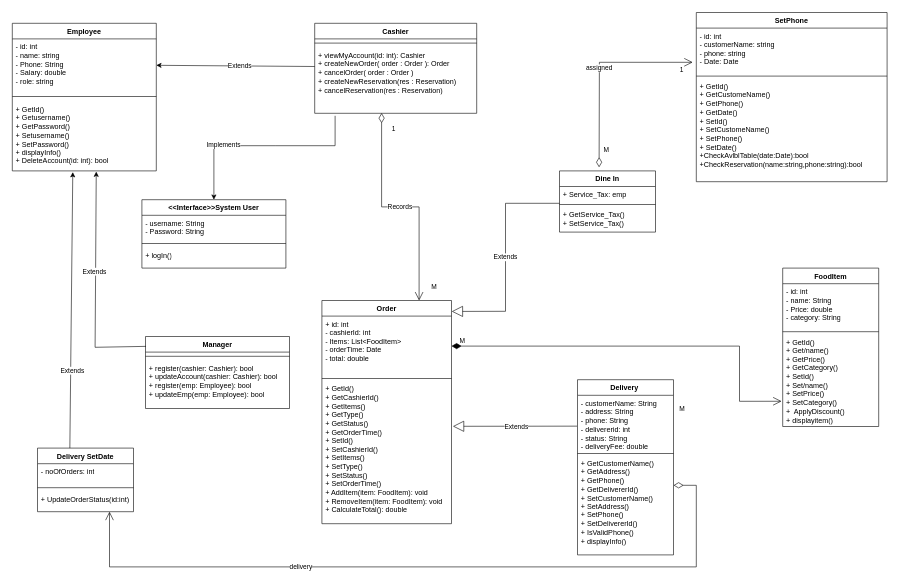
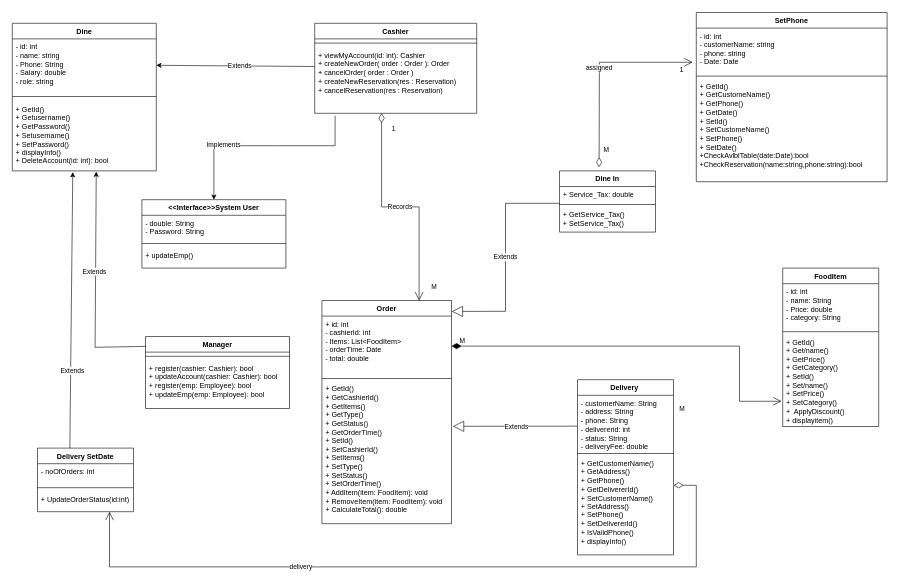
(84, 32) -> (84, 32)
(596, 195) -> (601, 195)
(178, 228) -> (178, 228)
(162, 256) -> (171, 256)
